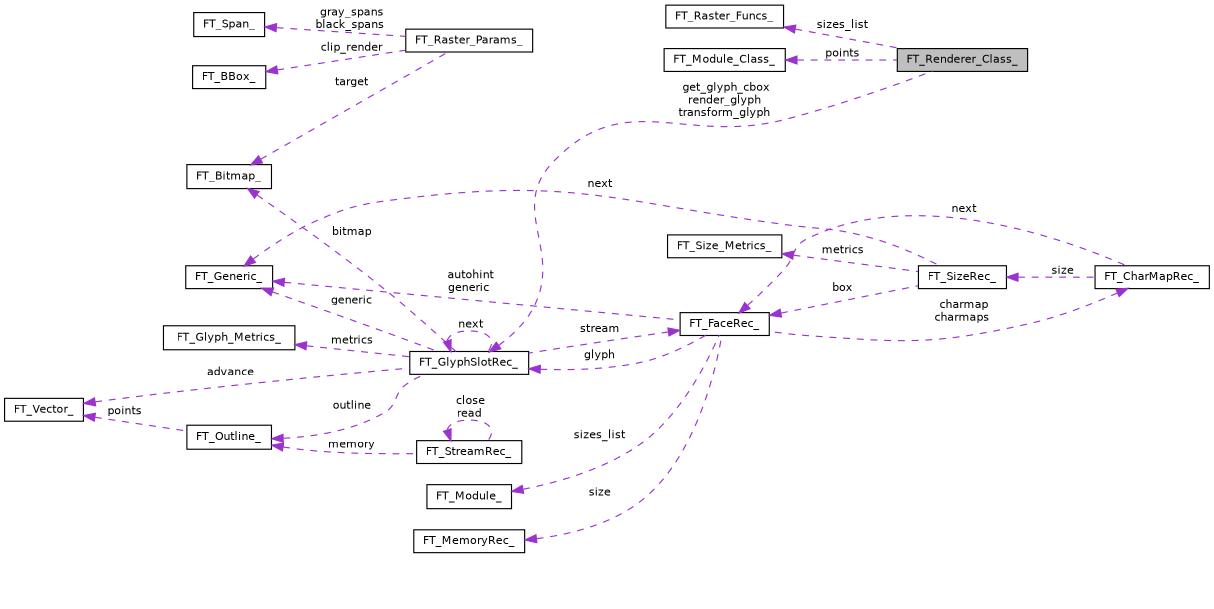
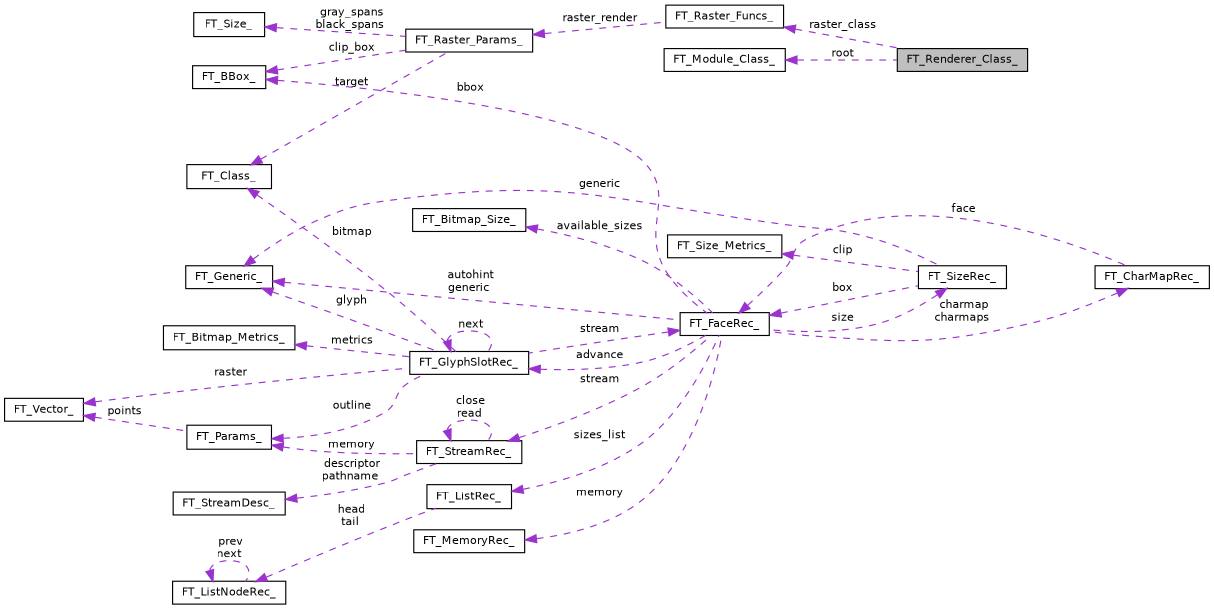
(229, 25) -> (229, 25)
(841, 25) -> (841, 25)
none -> (605, 28)
(350, 48) -> (350, 48)
(841, 54) -> (841, 54)
none -> (551, 121)
(639, 122) -> none
(229, 177) -> (229, 177)
(598, 184) -> (598, 184)
(962, 209) -> (962, 209)
none -> (469, 220)
(841, 250) -> (841, 250)
(1056, 277) -> (857, 328)
(350, 301) -> (350, 301)
(229, 338) -> (229, 338)
(598, 355) -> (598, 355)
(229, 373) -> (229, 373)
none -> (621, 397)
(229, 437) -> (229, 437)
(598, 493) -> (598, 493)
(469, 497) -> (469, 497)
none -> (229, 504)
none -> (229, 593)
